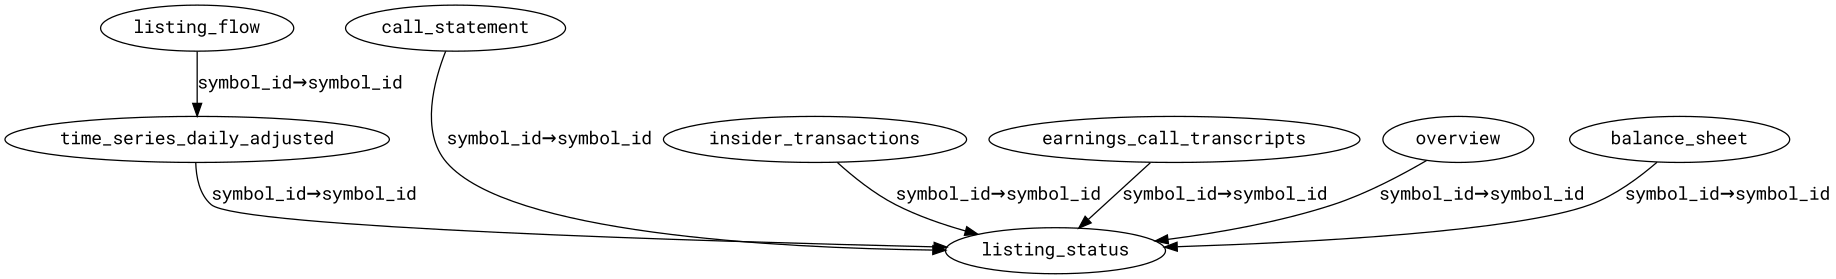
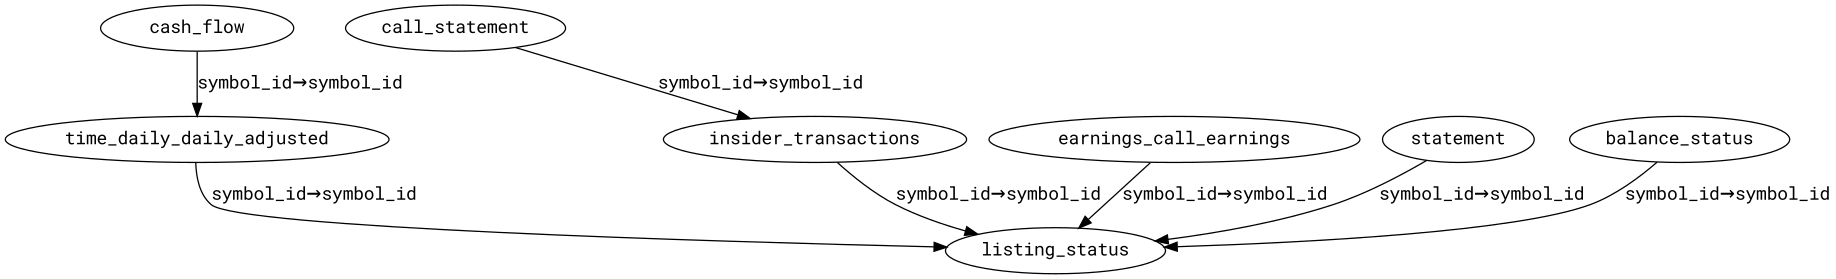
(197, 28) -> (197, 28)
(197, 139) -> (197, 139)
(1174, 139) -> (1174, 139)
(1458, 139) -> (1458, 139)
(1680, 139) -> (1680, 139)
(625, 227) -> (627, 81)
